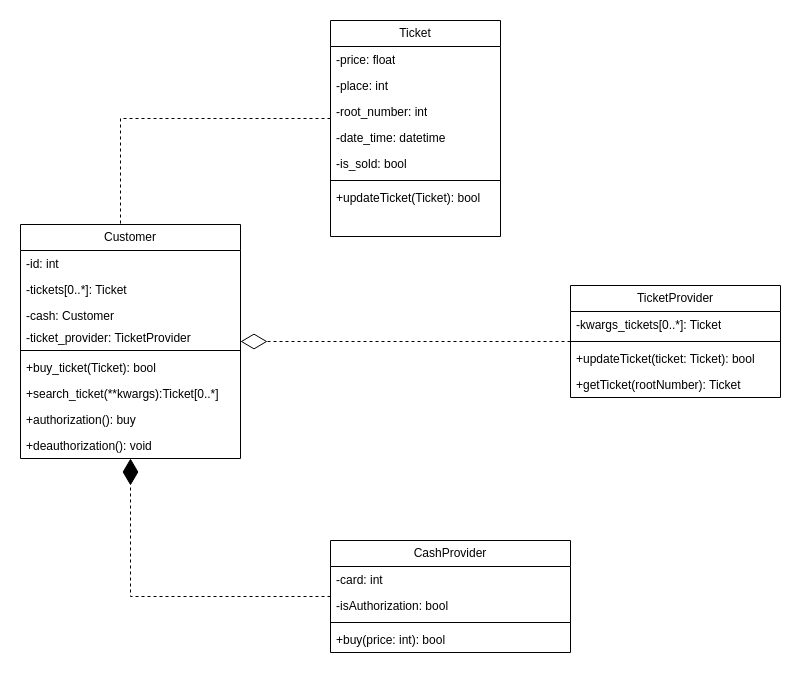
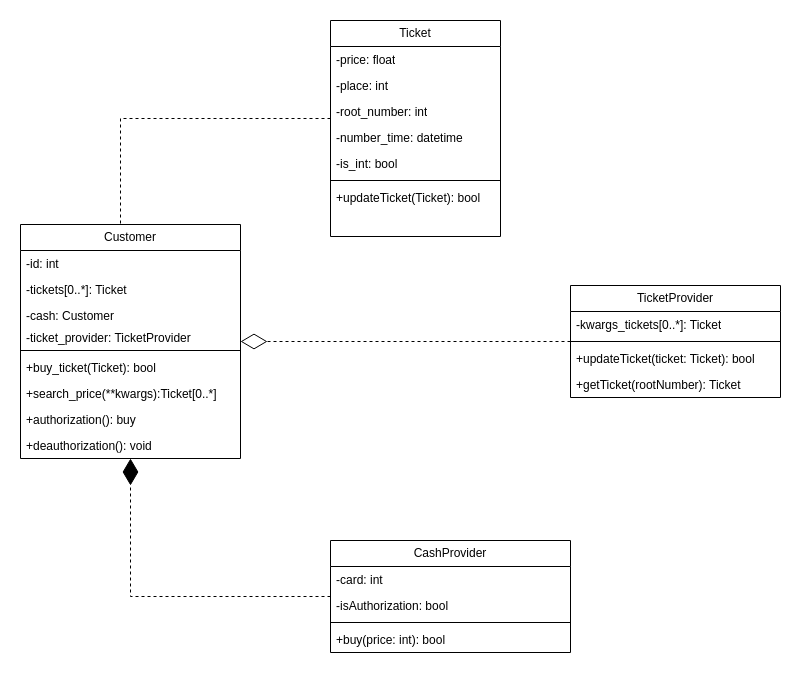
(397, 139) -> (404, 139)
(376, 165) -> (372, 165)
(132, 402) -> (132, 402)
